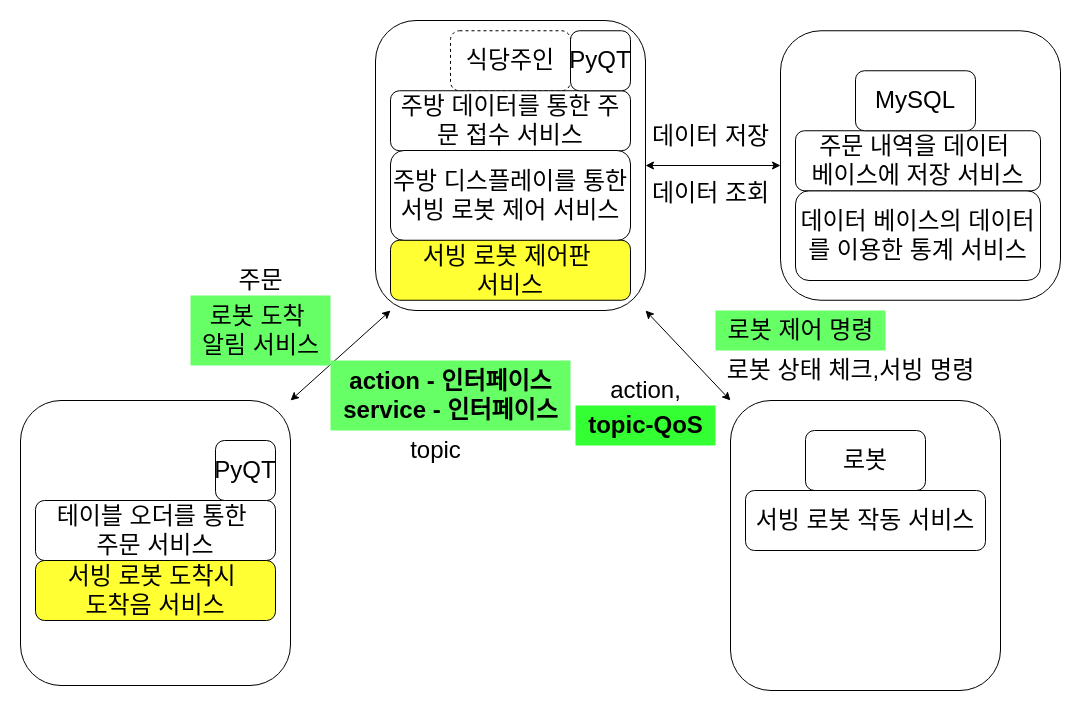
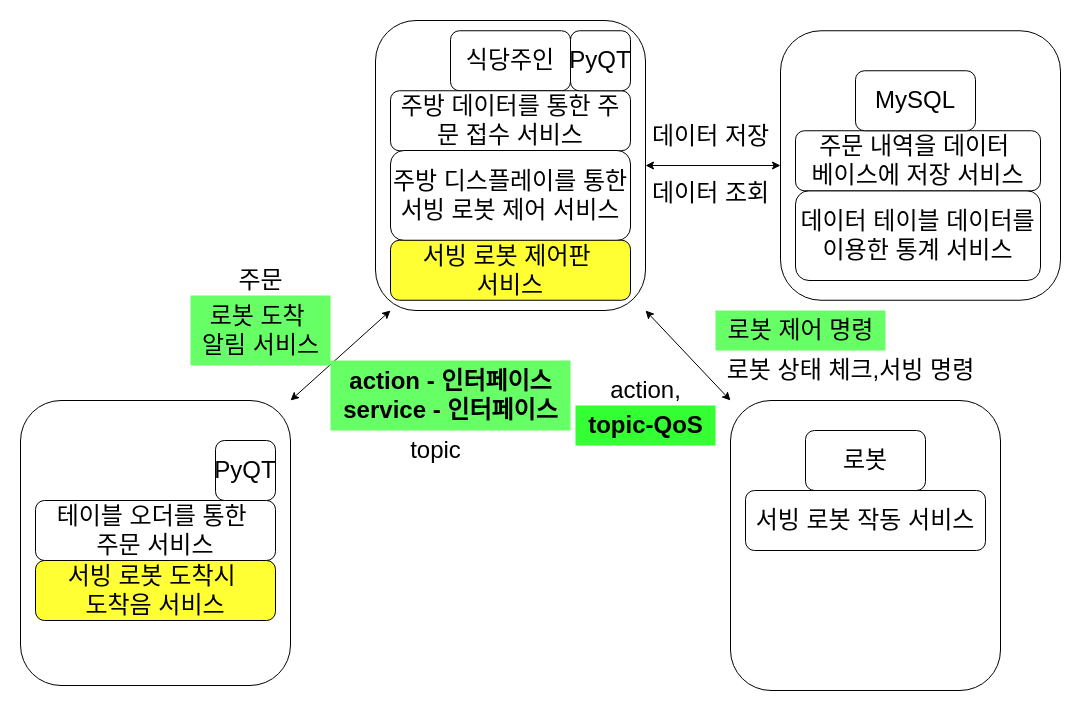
(511, 61) -> (511, 61)
(918, 236) -> (918, 236)
